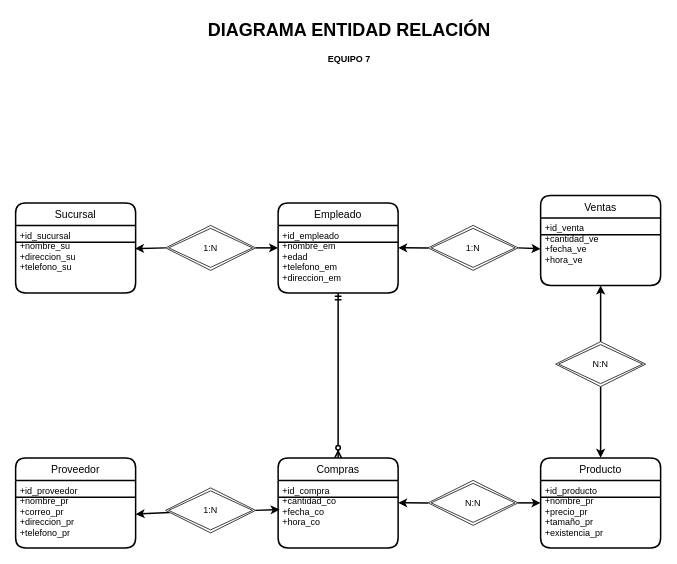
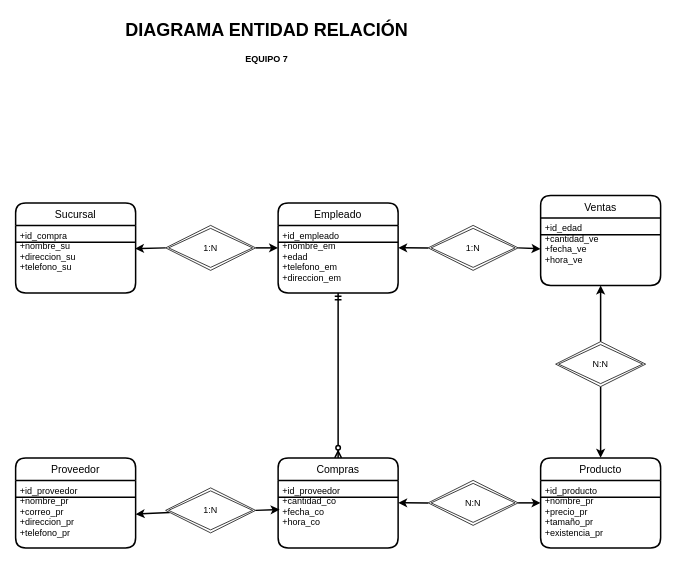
(349, 60) -> (267, 60)
(566, 228) -> (563, 228)
(47, 236) -> (44, 236)
(306, 491) -> (314, 491)
